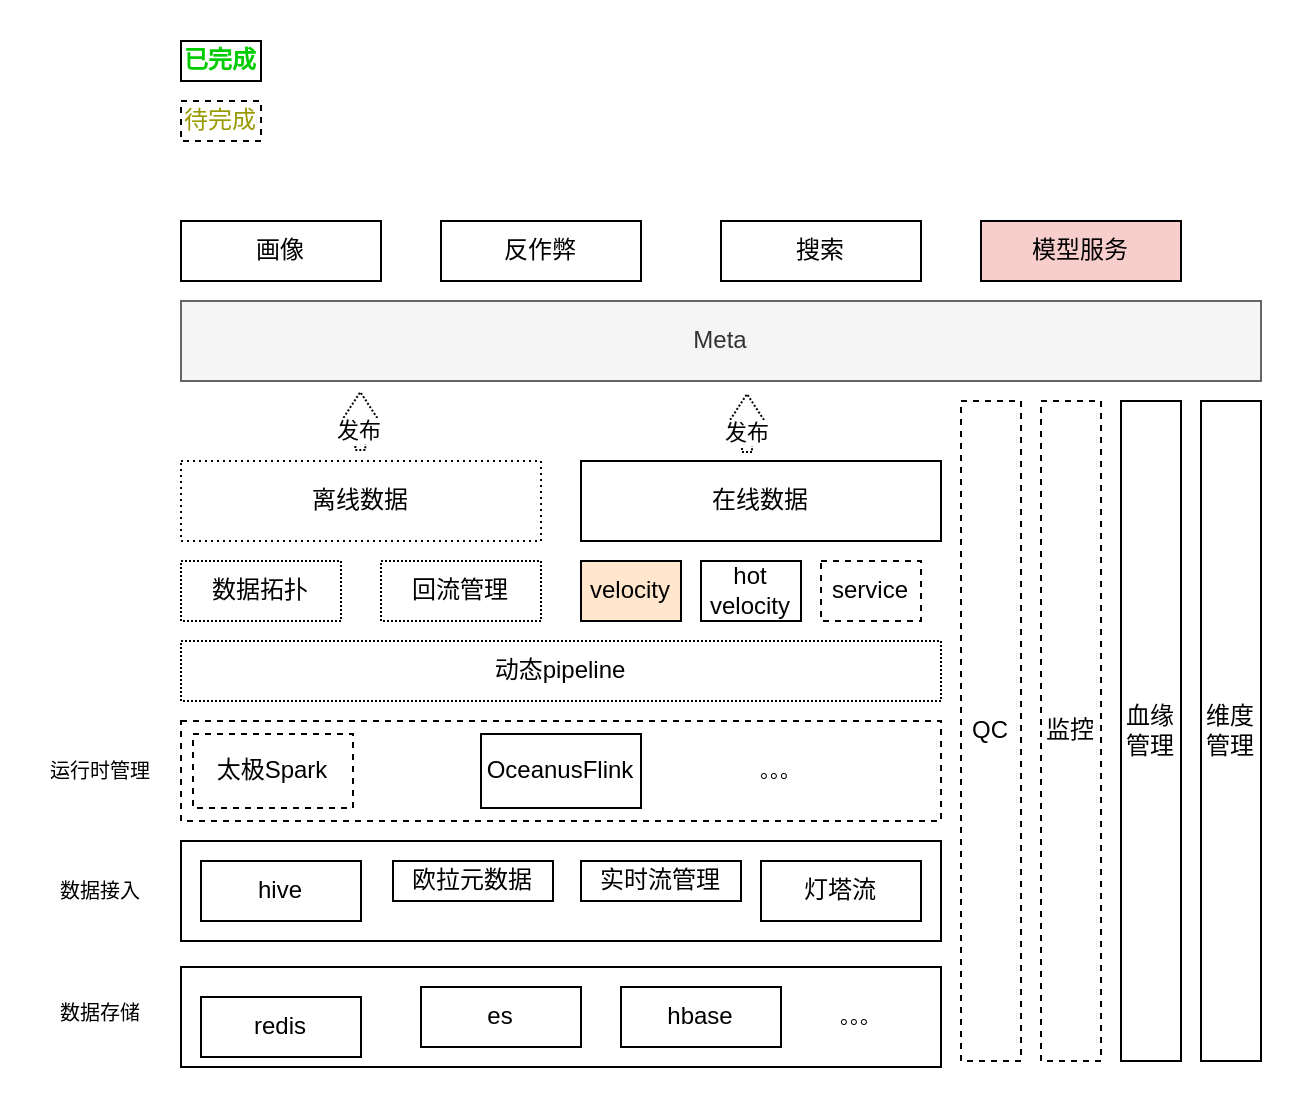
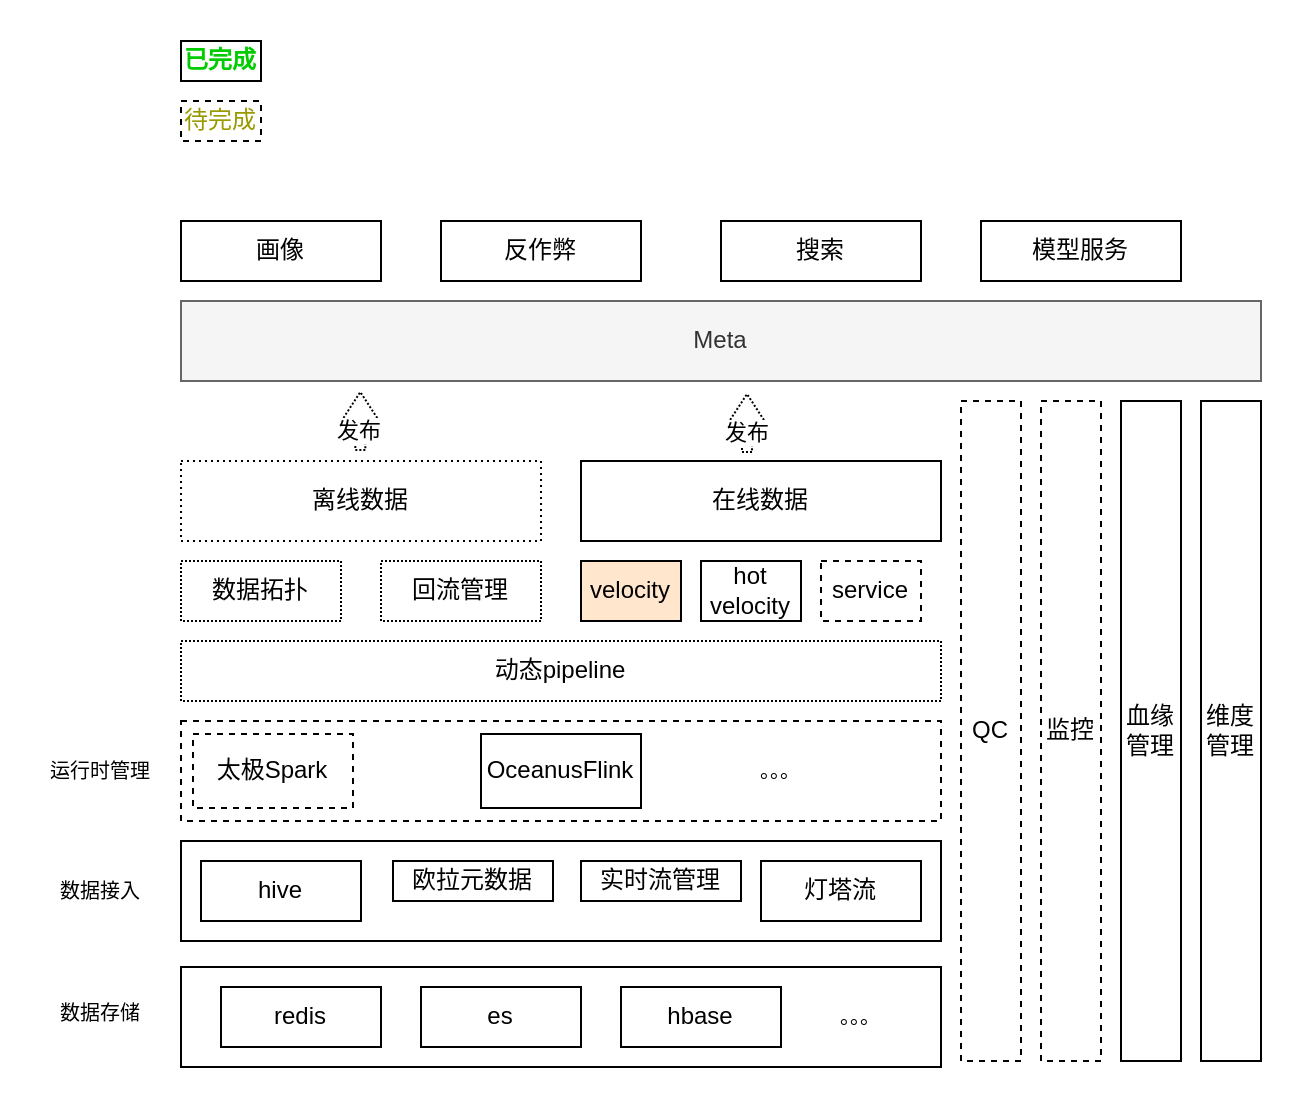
(1081, 251) -> (1081, 251)
(281, 1027) -> (301, 1017)
